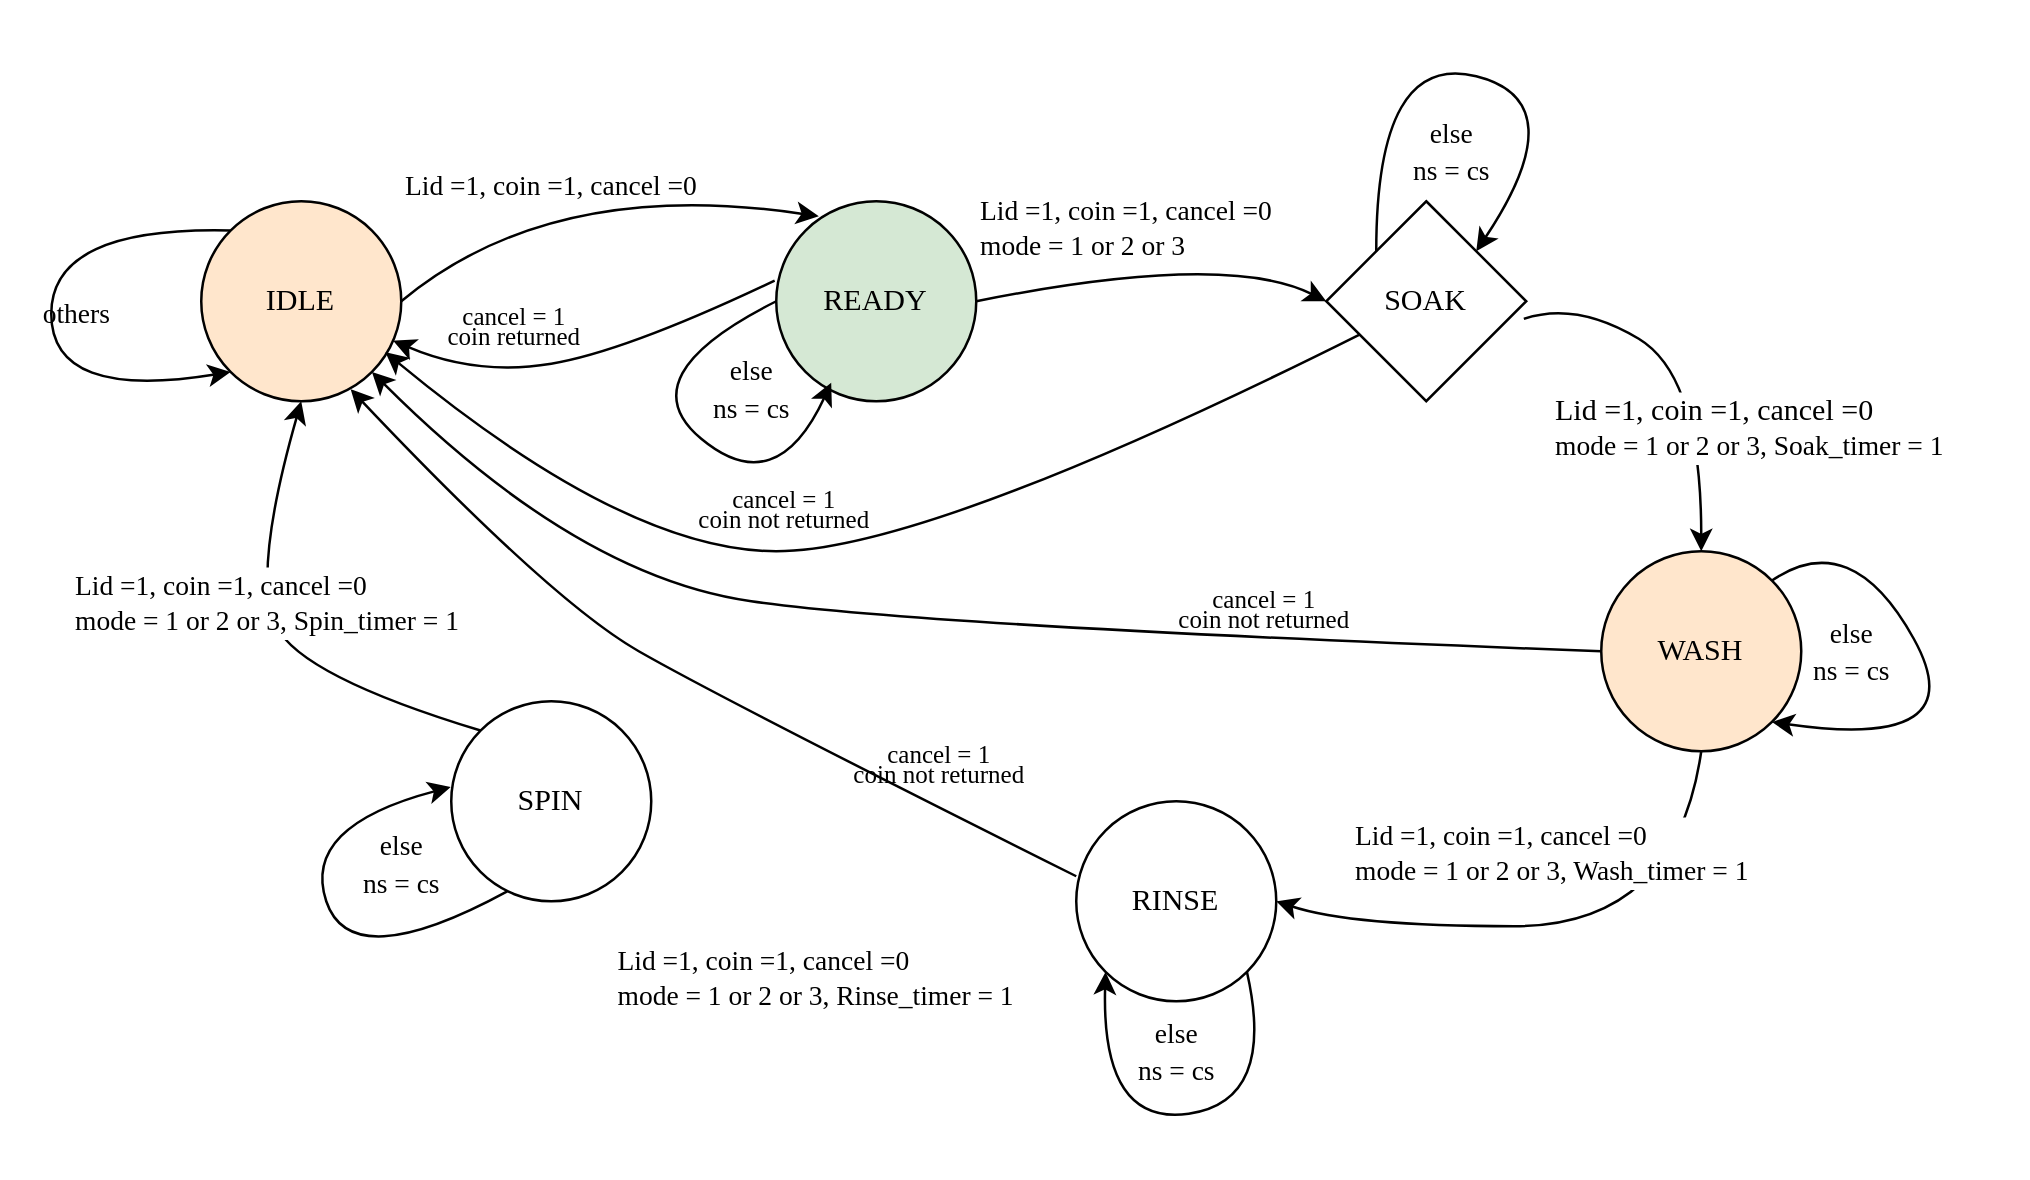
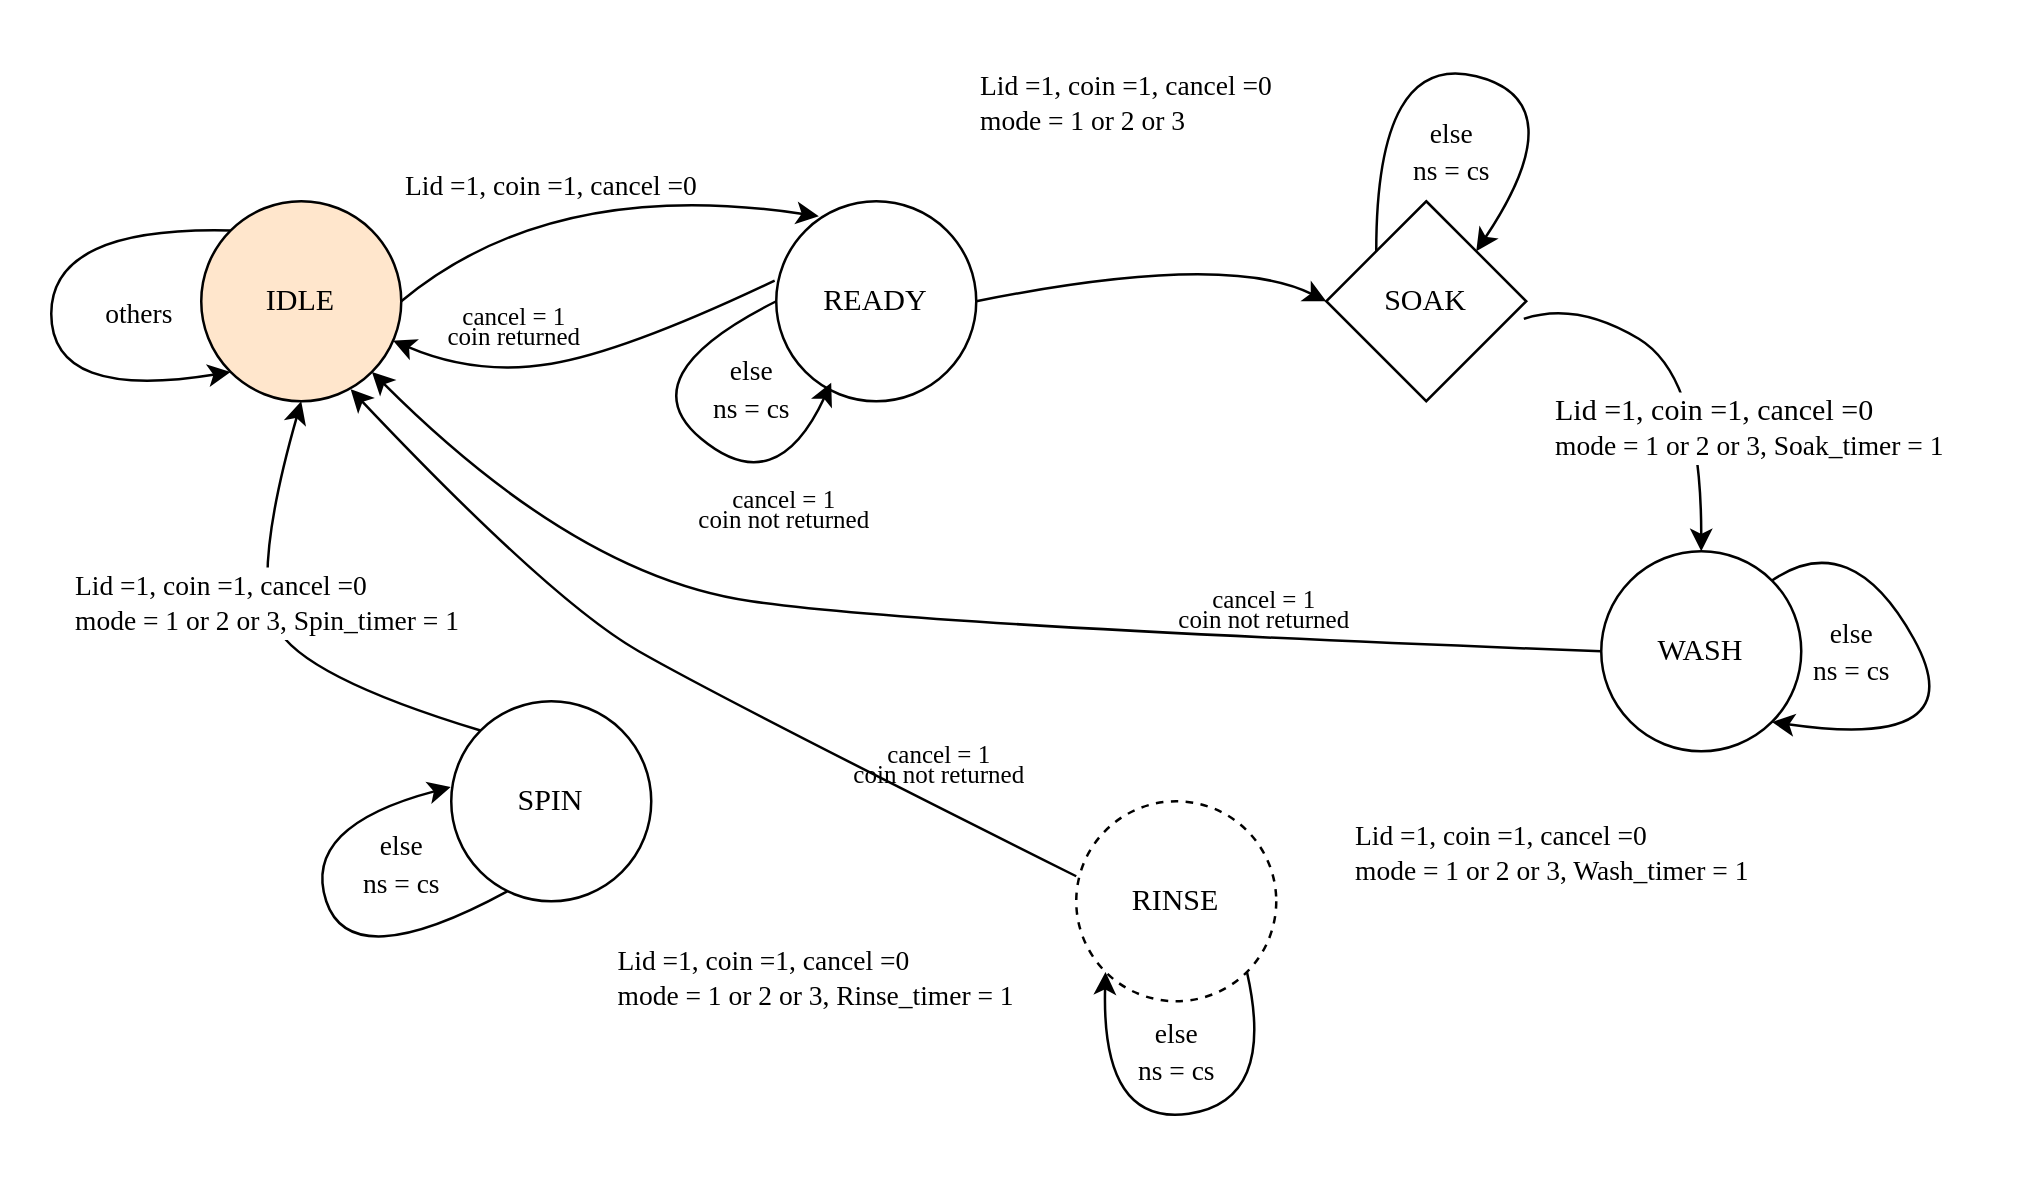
(1151, 226) -> (1151, 101)
(876, 301) -> (876, 301)
(76, 314) -> (139, 314)
(875, 536) -> none
(1701, 651) -> (1701, 651)
(1176, 901) -> (1176, 901)
(1467, 926) -> none
